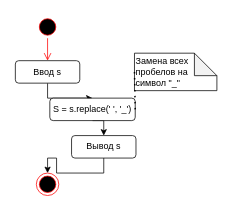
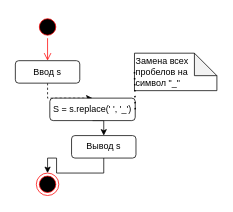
(48, 92) -> (48, 92)
